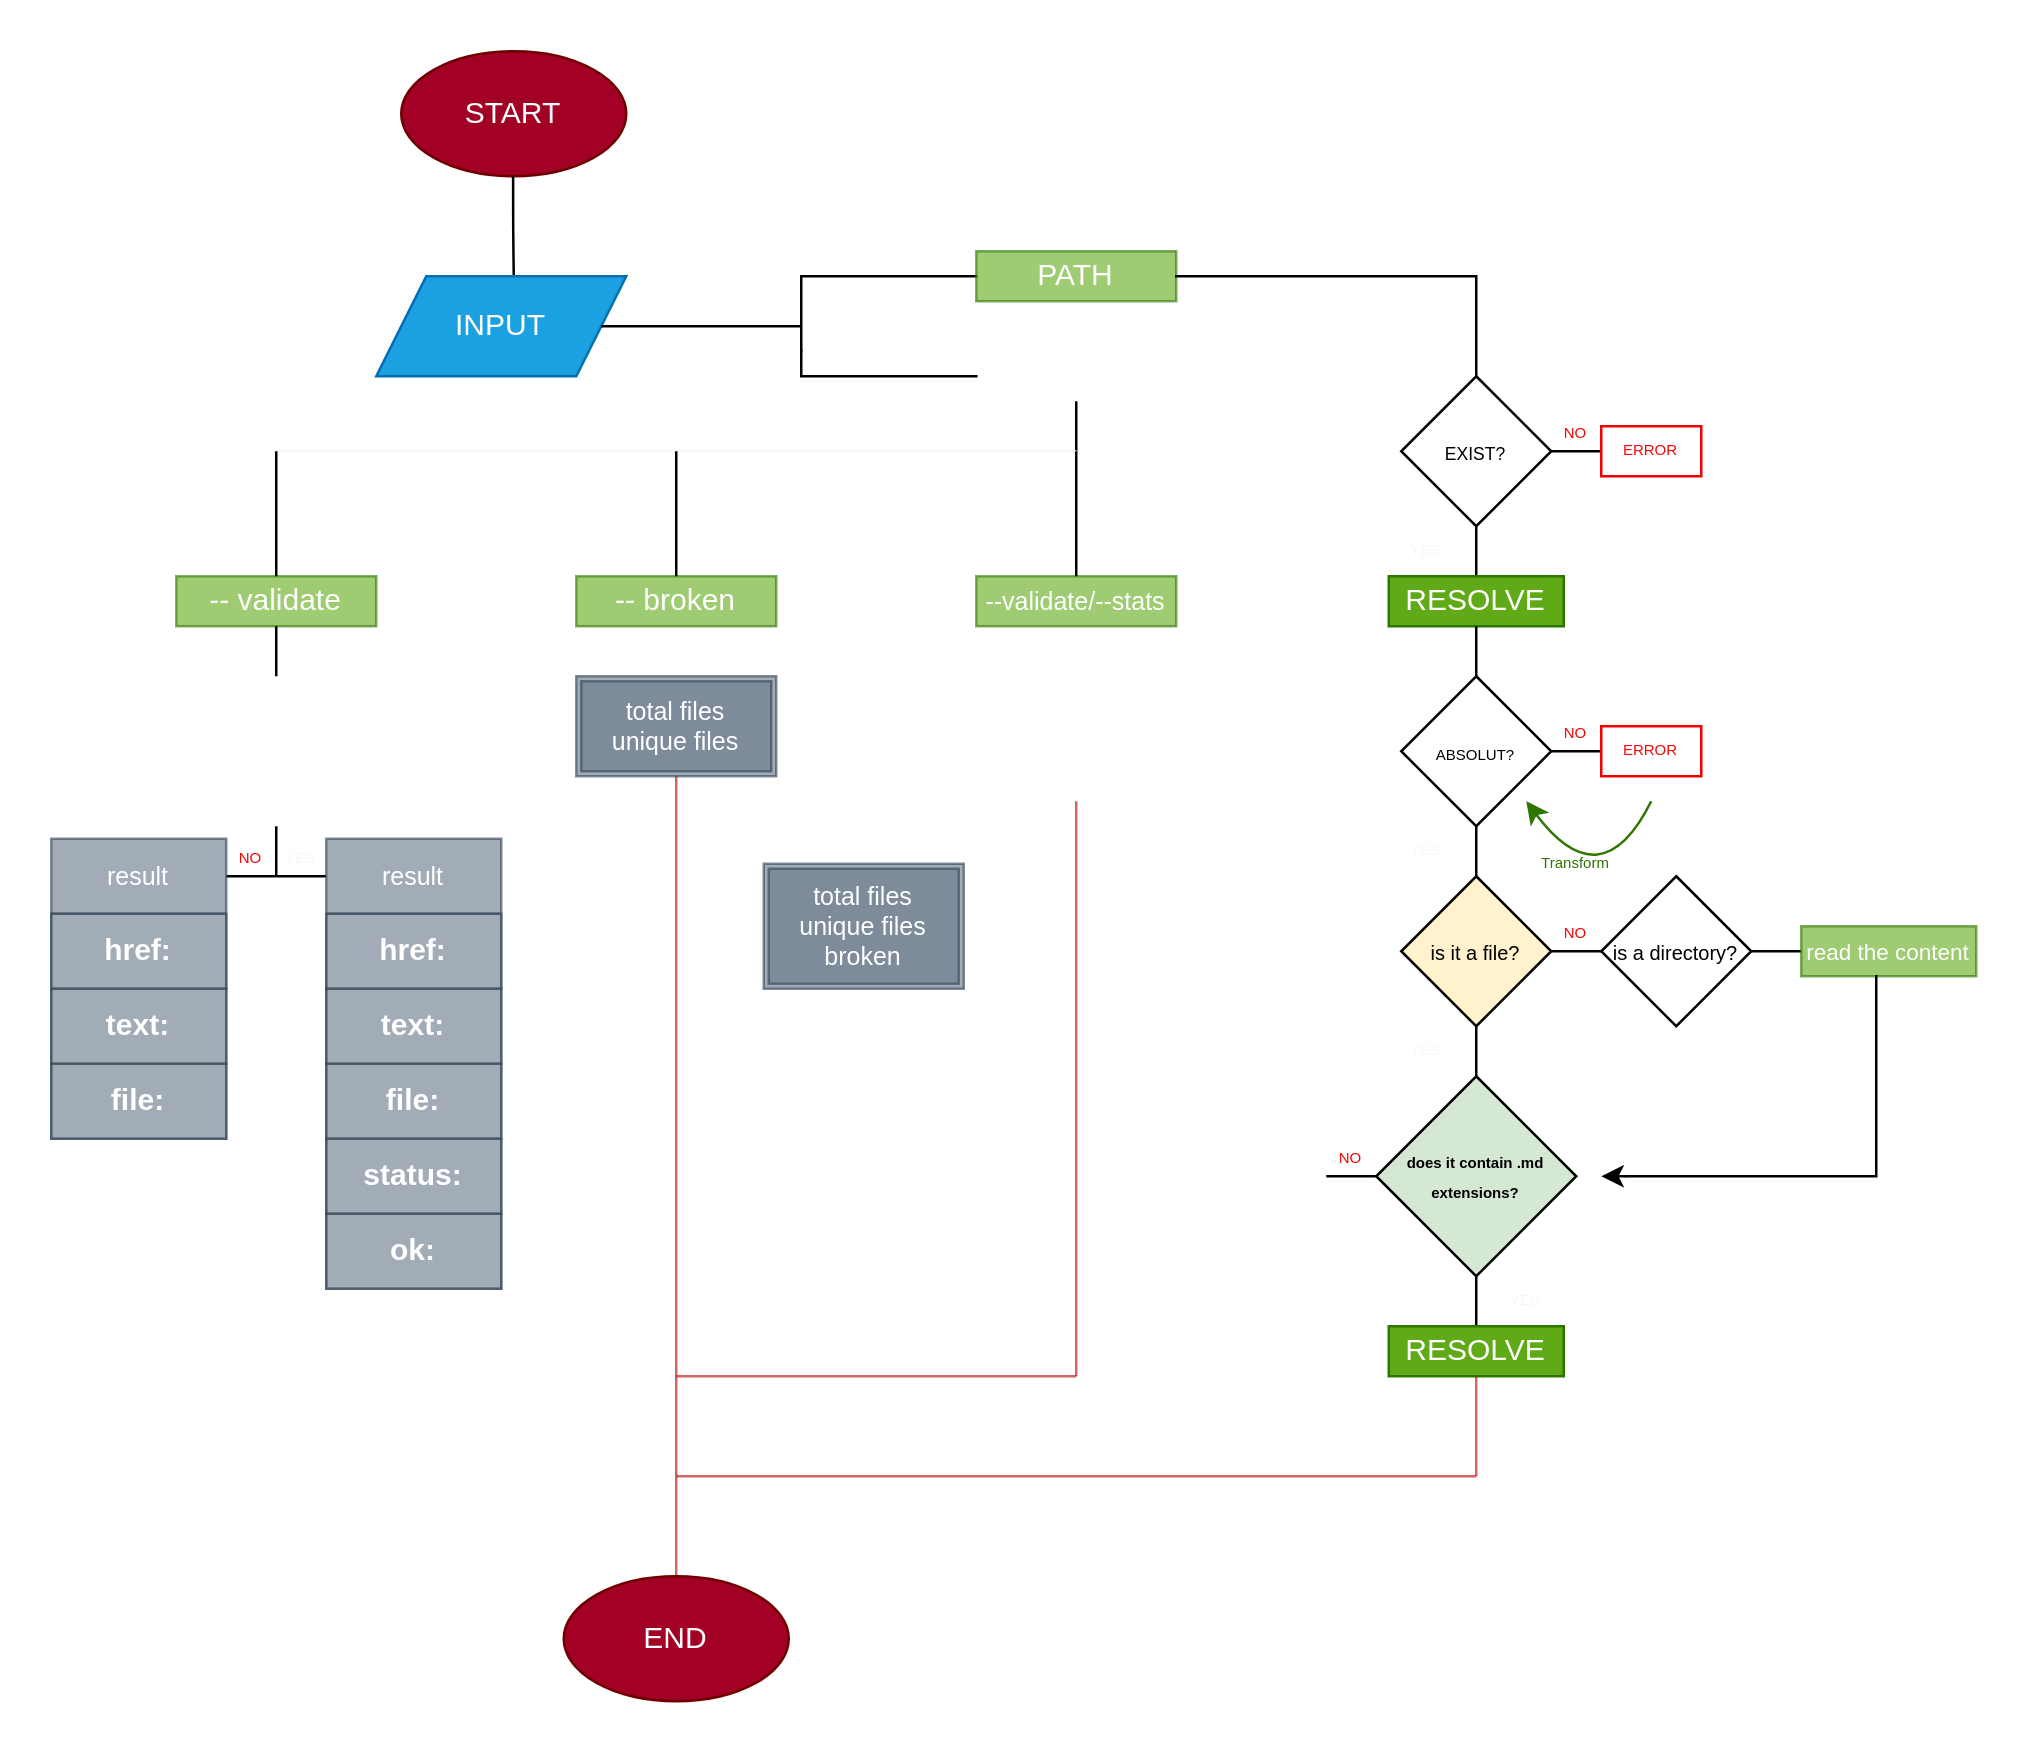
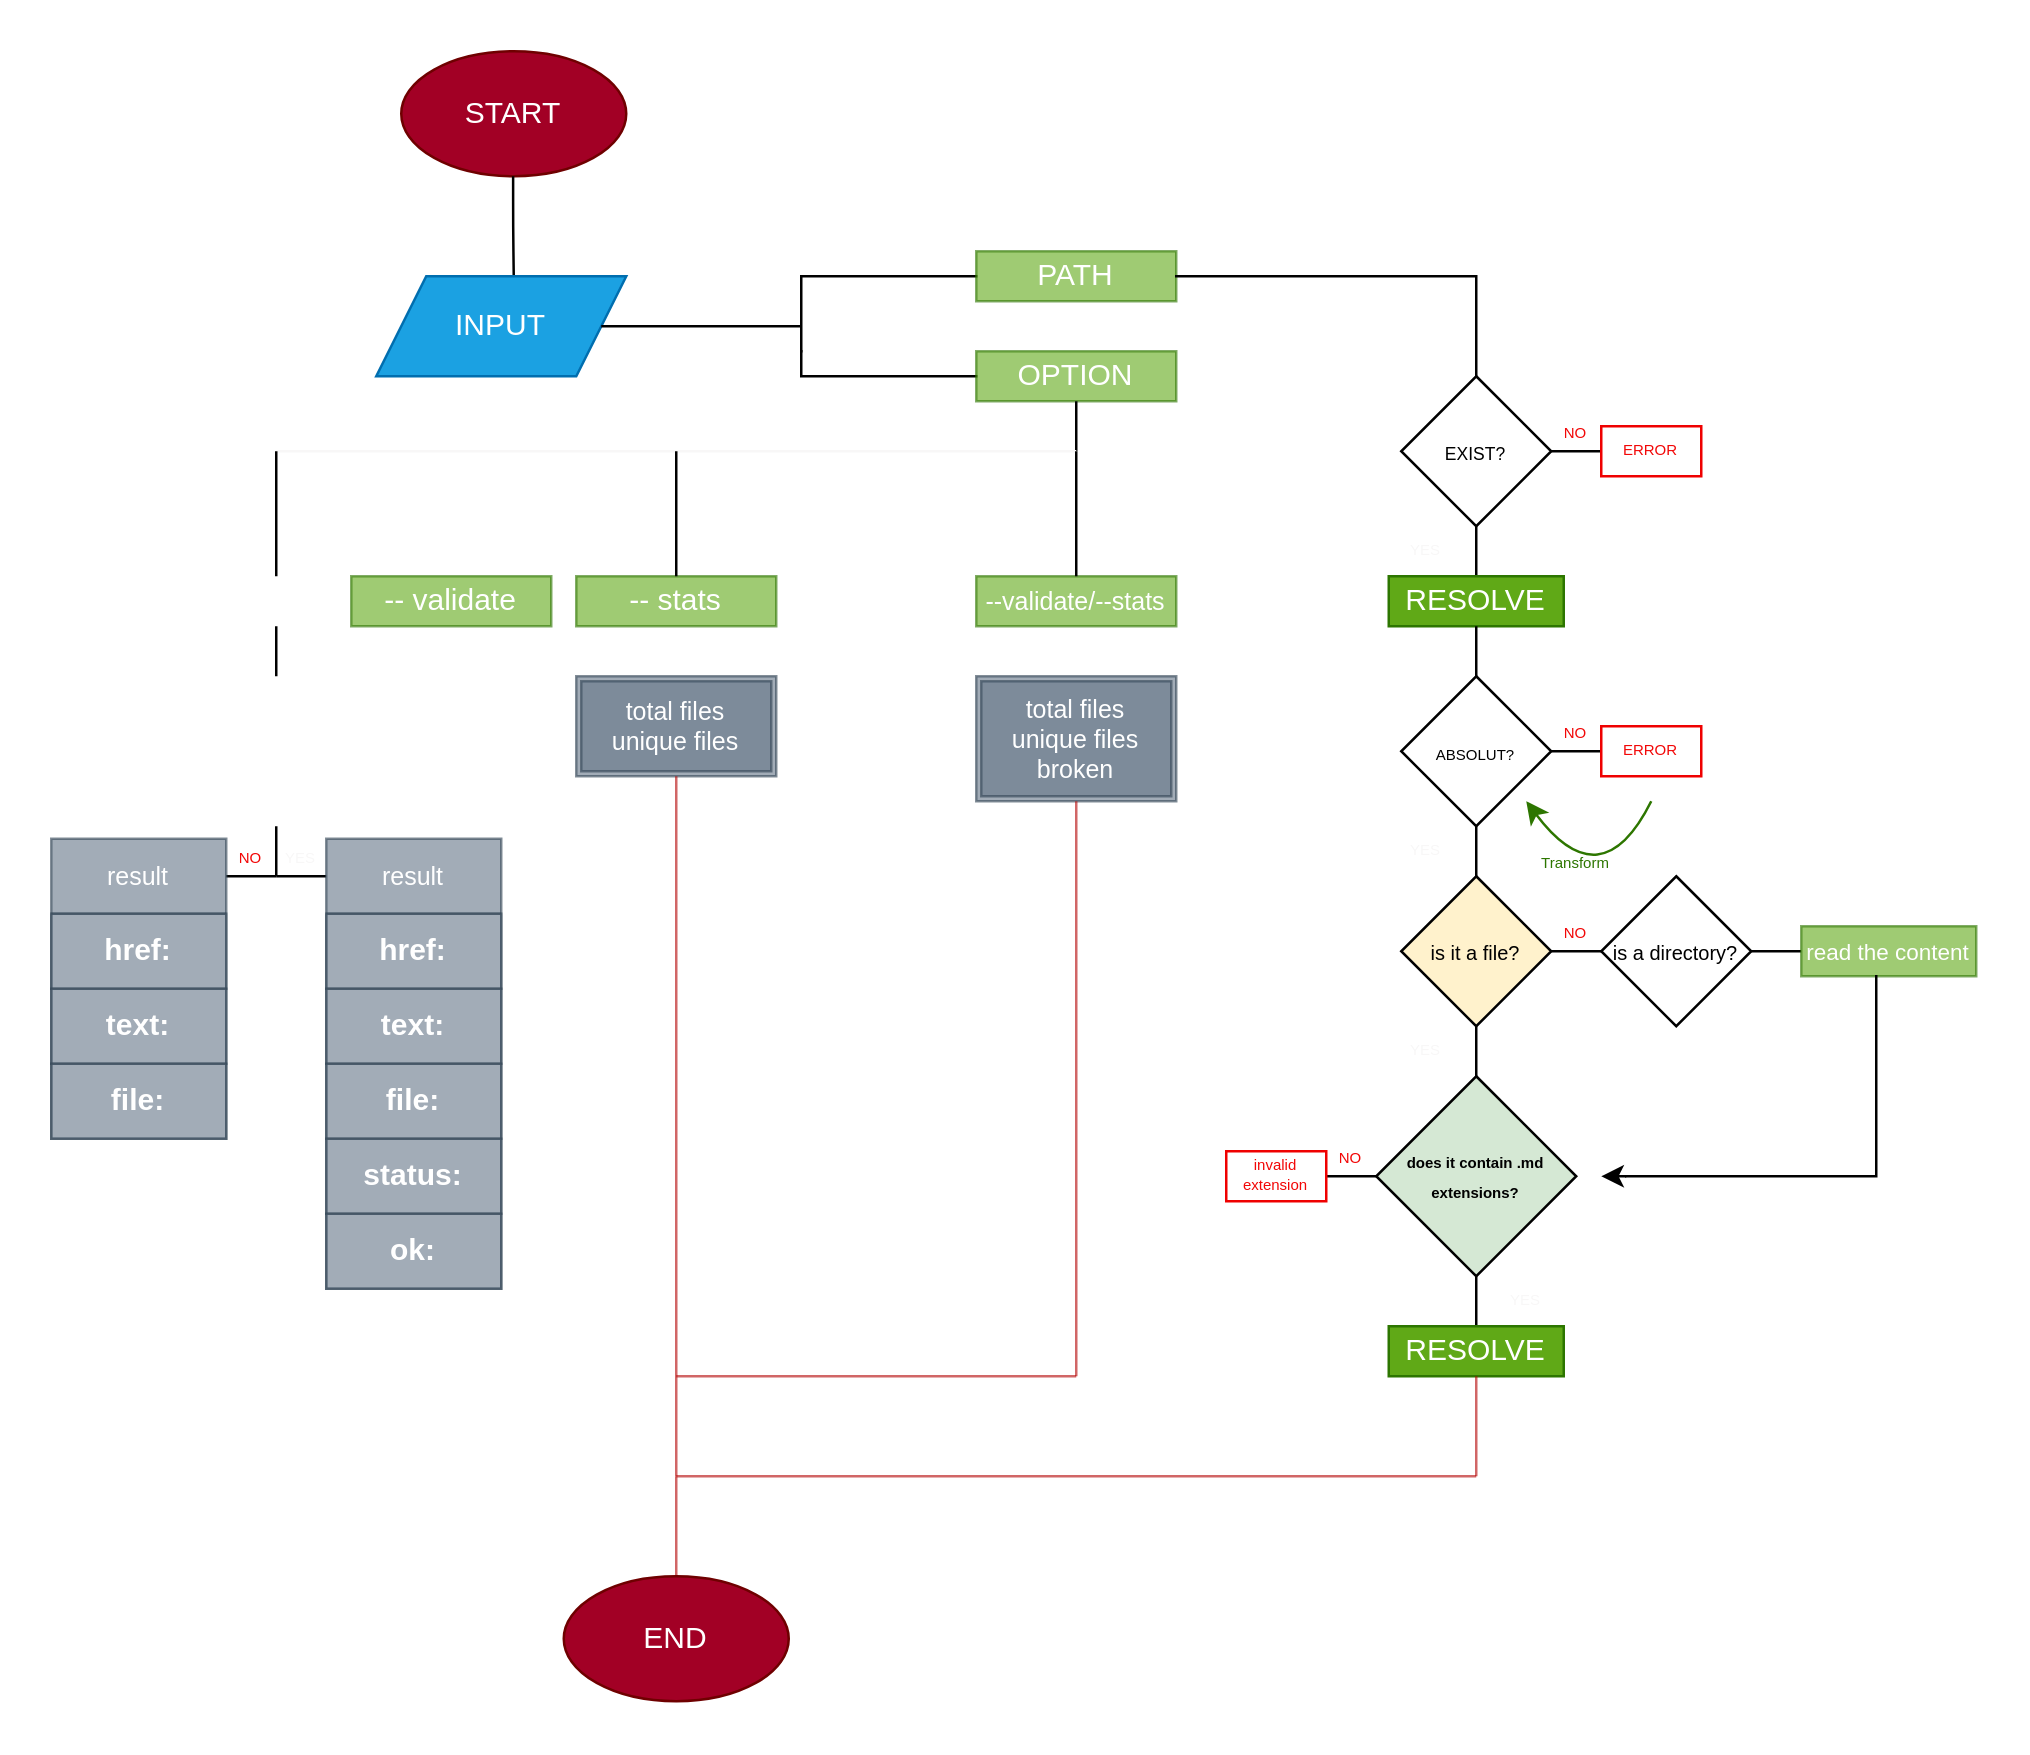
none -> (1076, 376)
(276, 601) -> (451, 601)
(676, 601) -> (676, 601)
(864, 926) -> (1076, 739)
none -> (1276, 1176)
